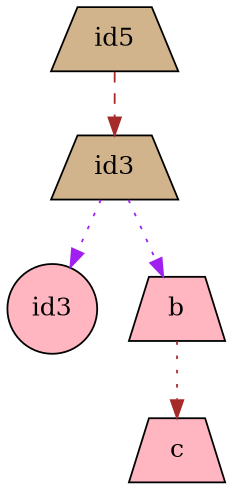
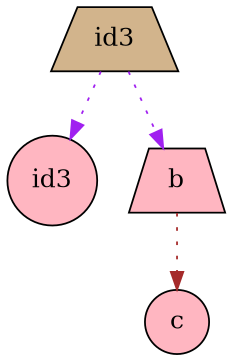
(115, 39) -> none
(177, 450) -> (177, 322)
